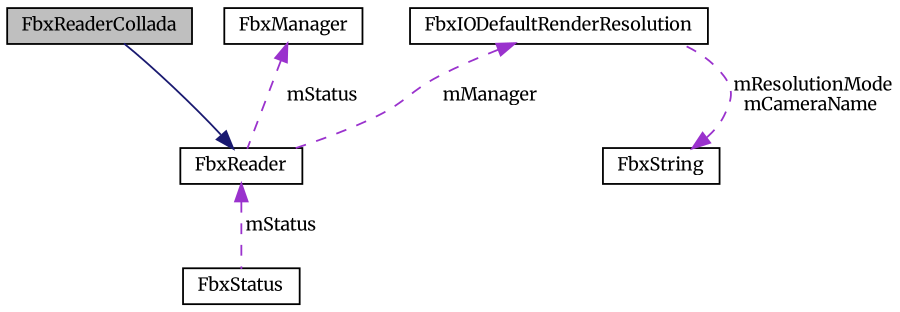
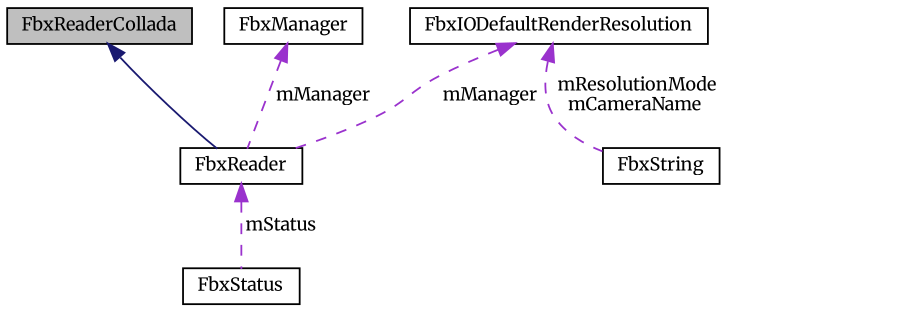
(728, 82) -> (555, 118)
(174, 88) -> (167, 105)
(321, 96) -> (321, 96)
